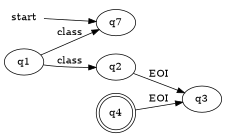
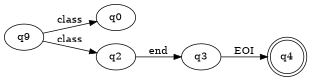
(24, 18) -> none
(116, 23) -> (116, 18)
(24, 62) -> (24, 37)
(159, 74) -> (159, 51)
(155, 107) -> (241, 57)
